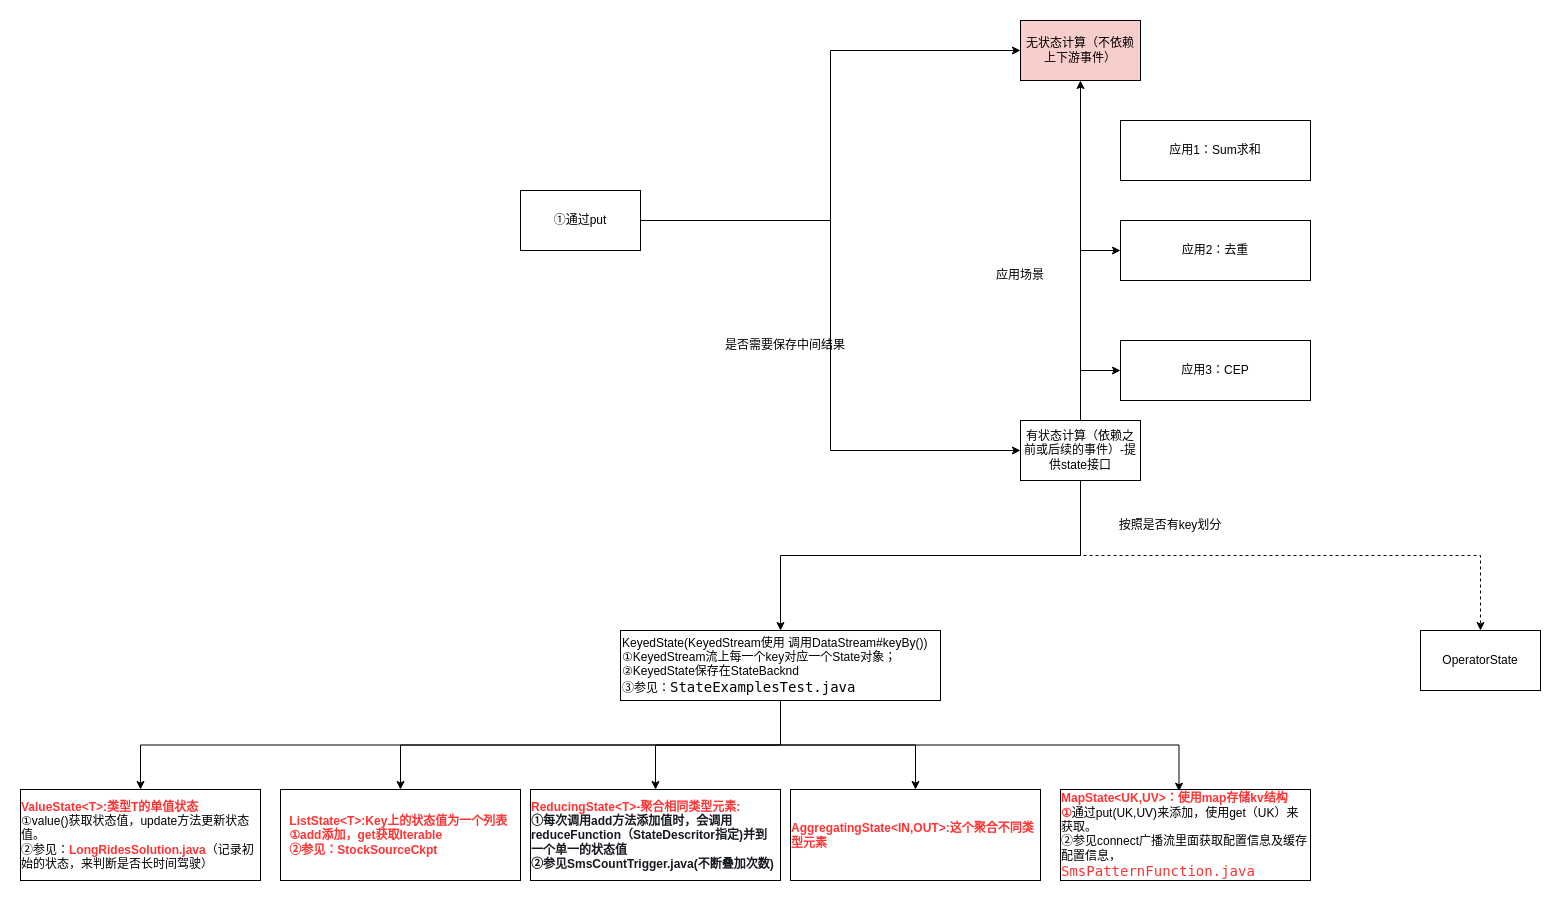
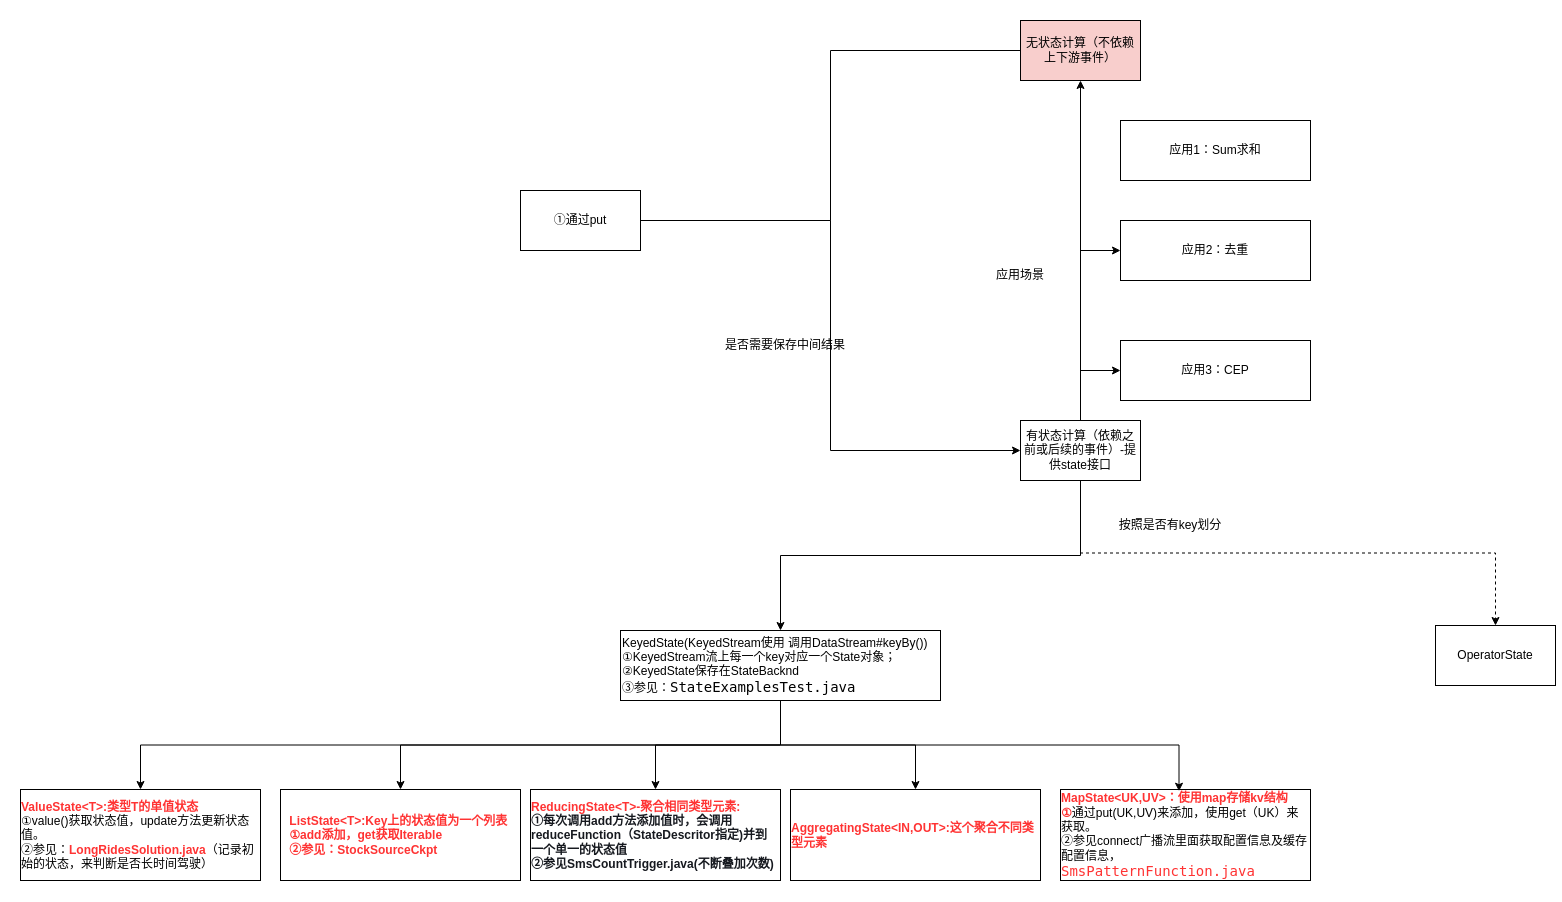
(1012, 51) -> (1015, 51)
(1481, 661) -> (1496, 656)
